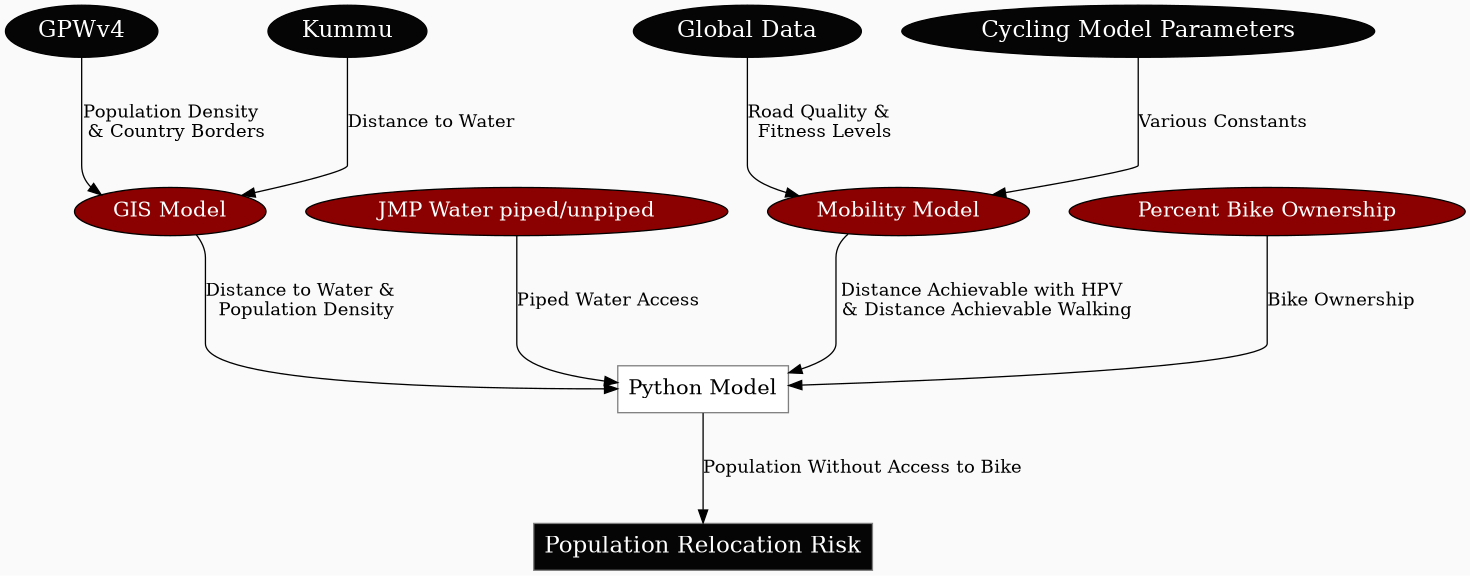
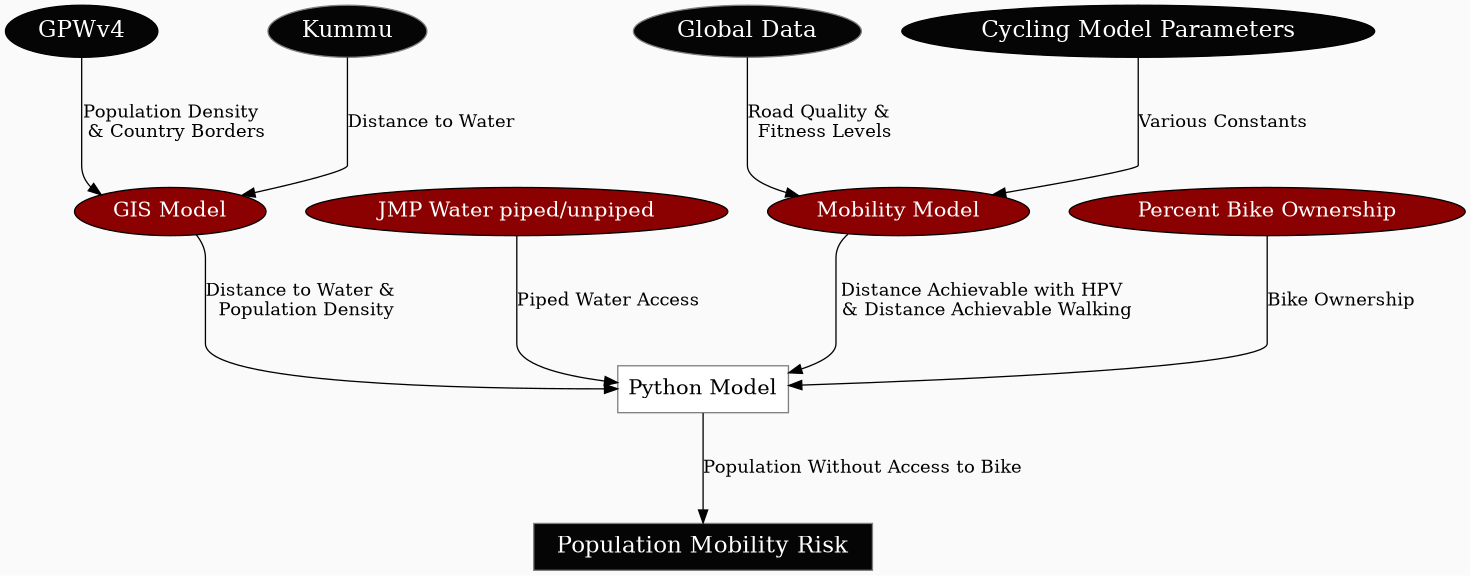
(347, 31) -> (347, 31)
(747, 31) -> (747, 31)
(703, 547) -> (703, 547)
